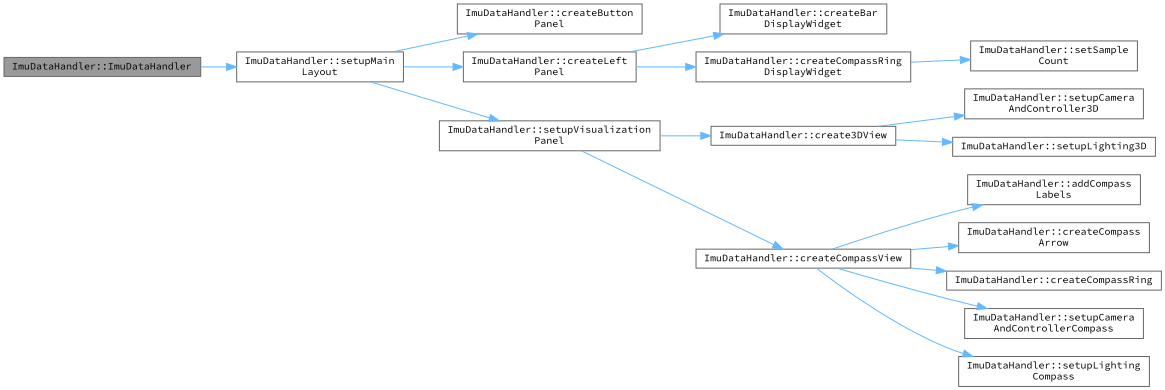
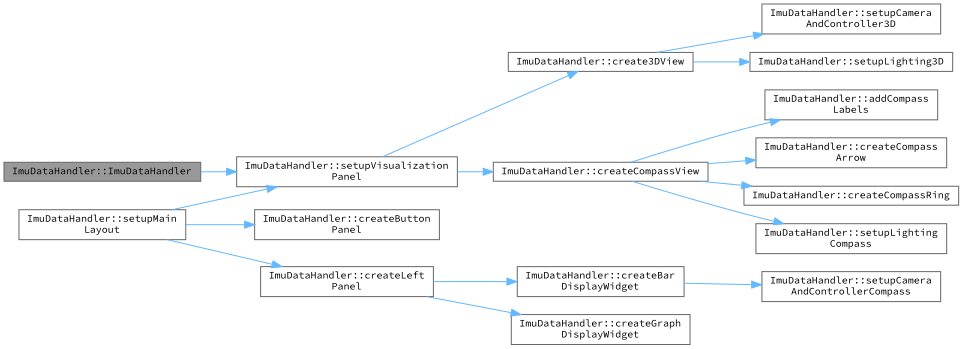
(1054, 56) -> none
(214, 67) -> (214, 172)
(803, 67) -> (601, 330)
(907, 288) -> (718, 284)
